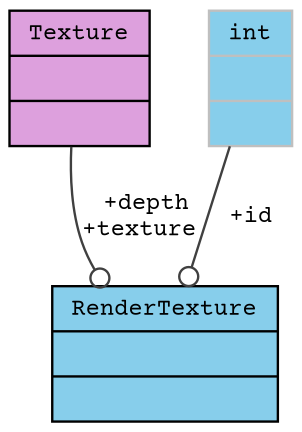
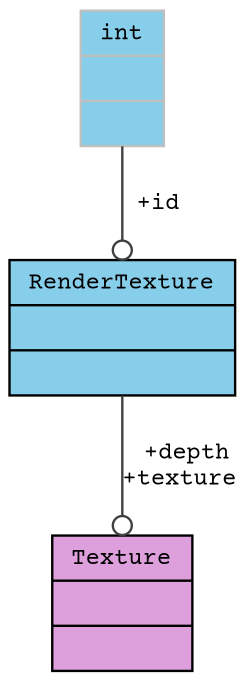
(74, 210) -> (122, 456)
